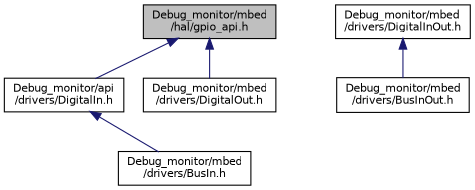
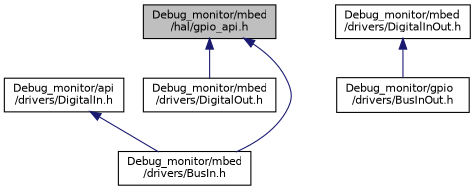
(132, 61) -> (290, 104)
(403, 95) -> (403, 95)
